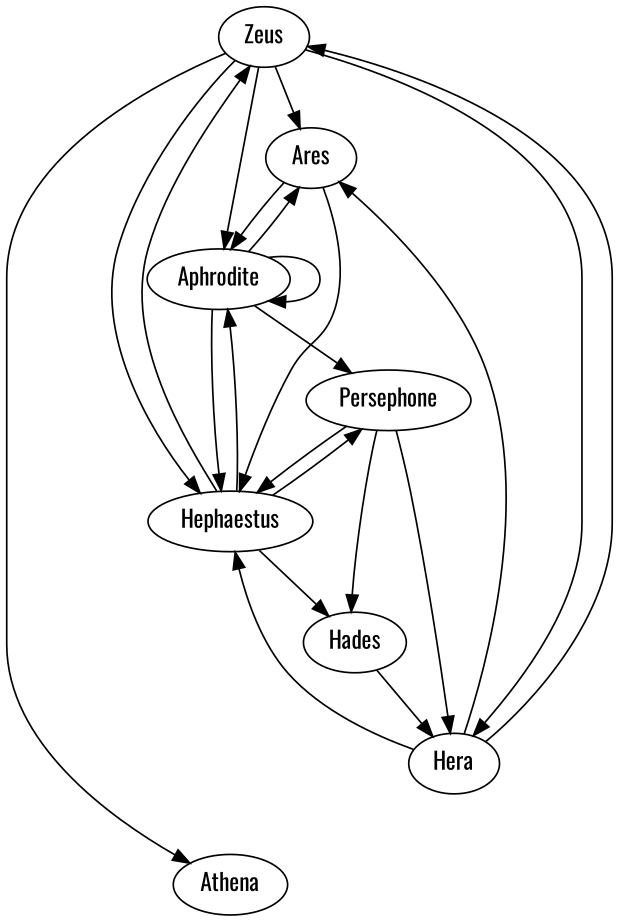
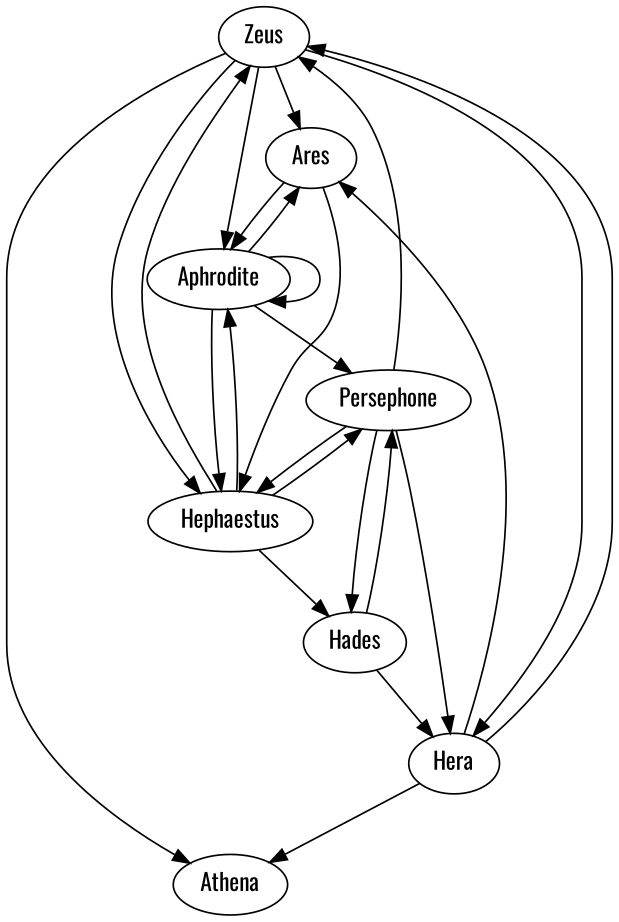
none -> (395, 205)
none -> (382, 531)
(299, 684) -> (352, 819)
